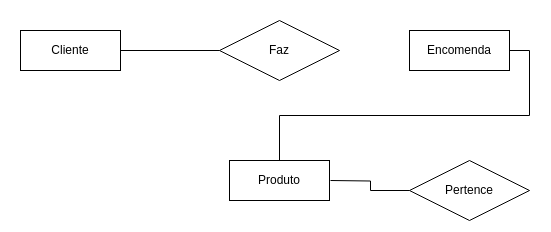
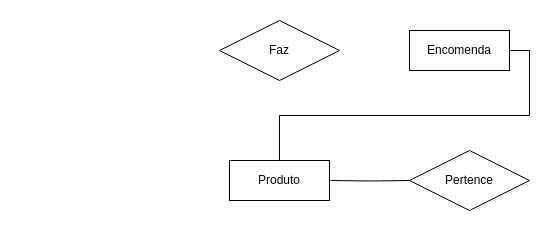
(71, 51) -> none
(170, 51) -> none
(470, 191) -> (470, 181)
